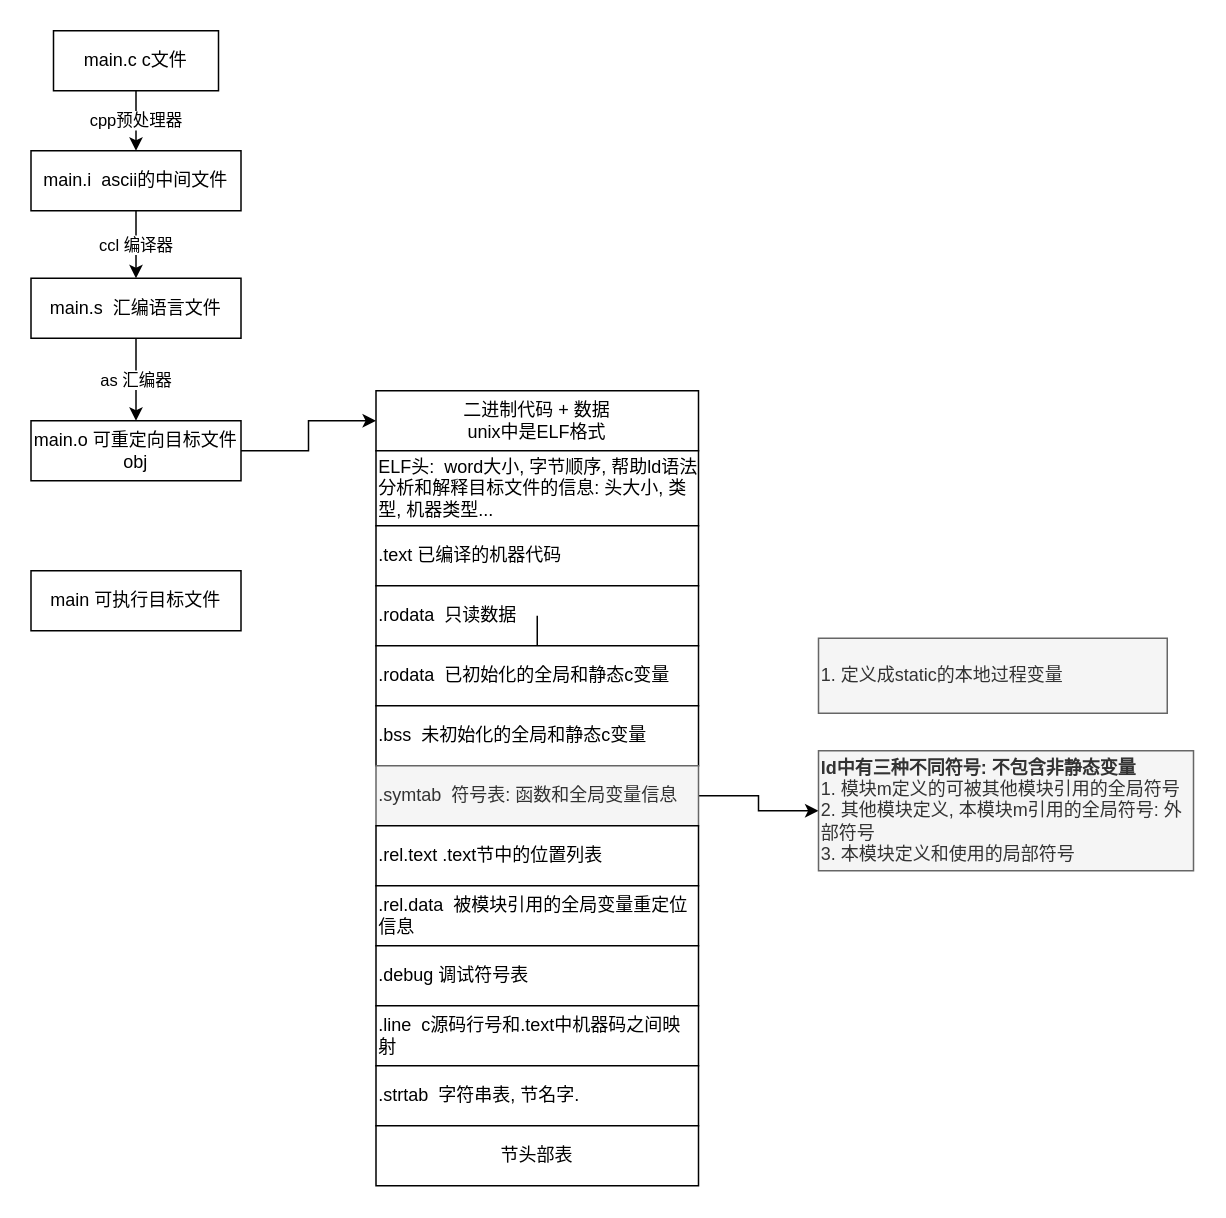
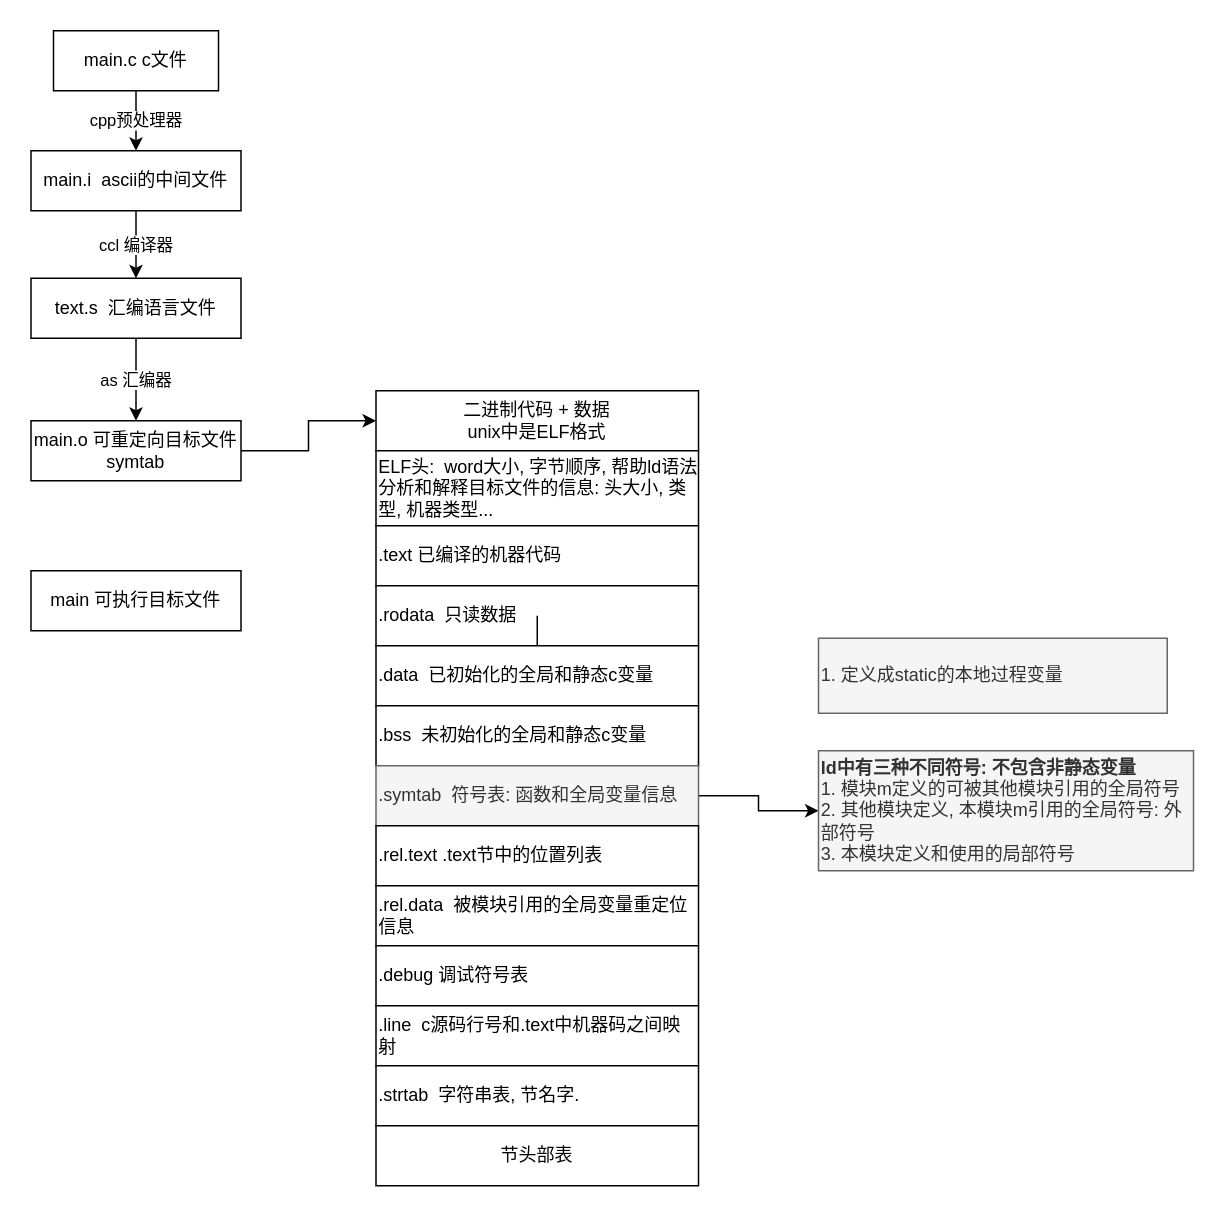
(136, 308) -> (136, 308)
(136, 451) -> (136, 451)
(532, 676) -> (522, 676)
